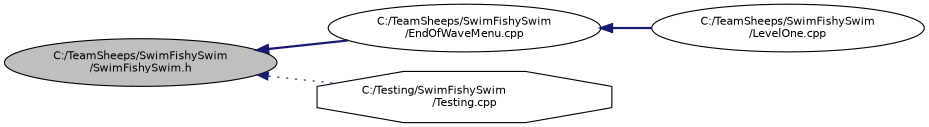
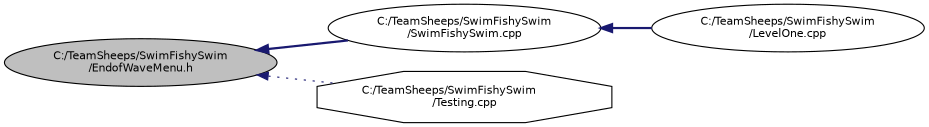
(464, 28) -> (464, 28)
(141, 63) -> (141, 63)
(464, 97) -> (464, 97)
